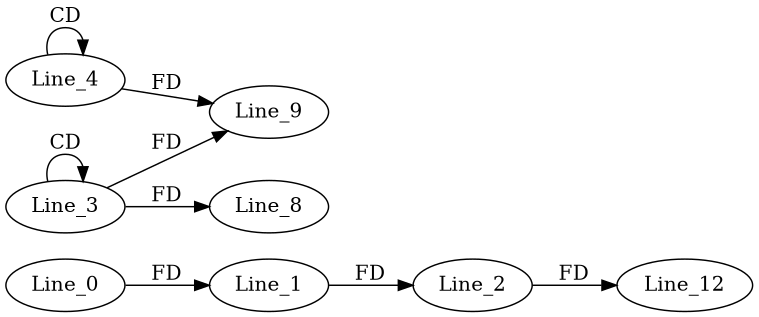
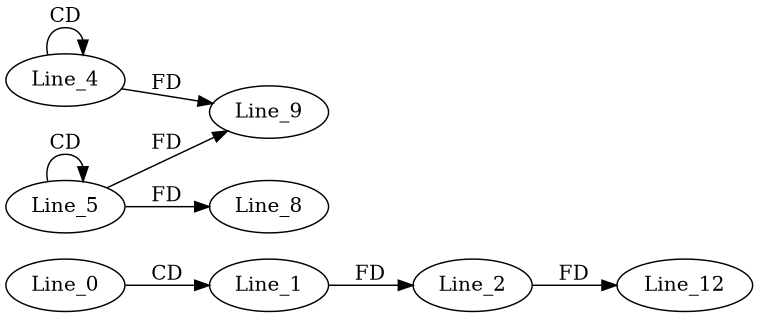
(65, 207) -> (65, 207)
(167, 274) -> (167, 274)
